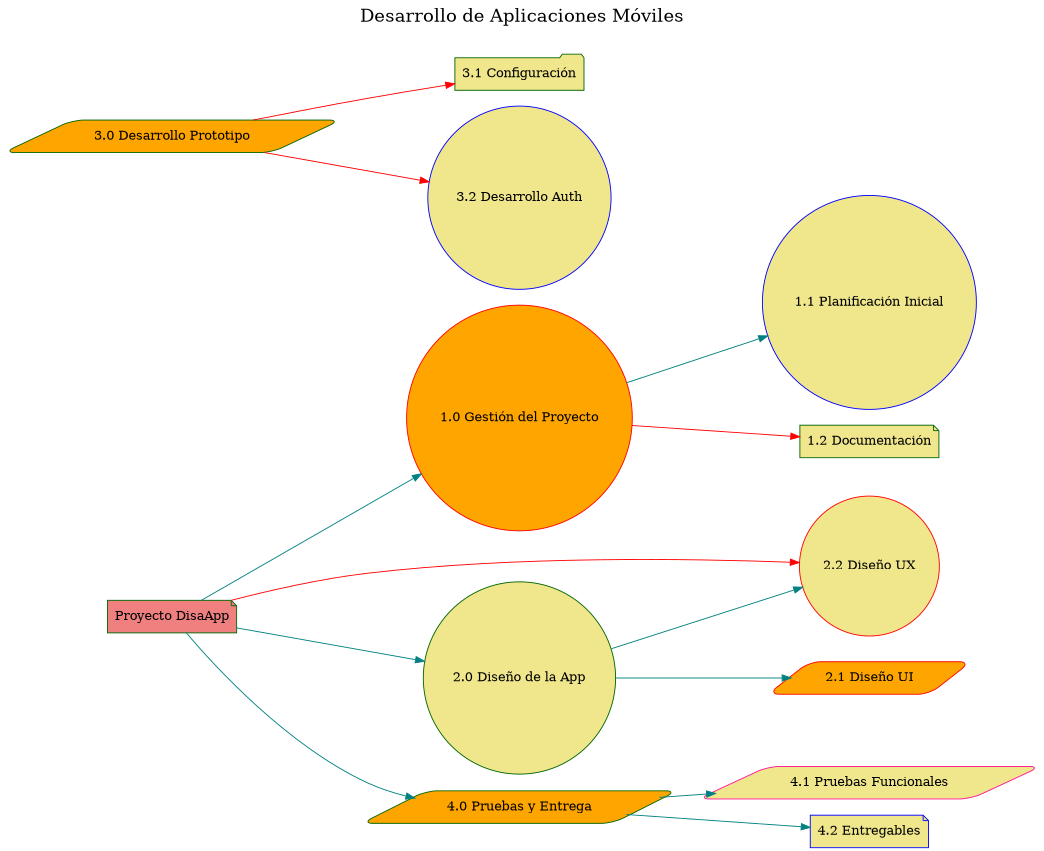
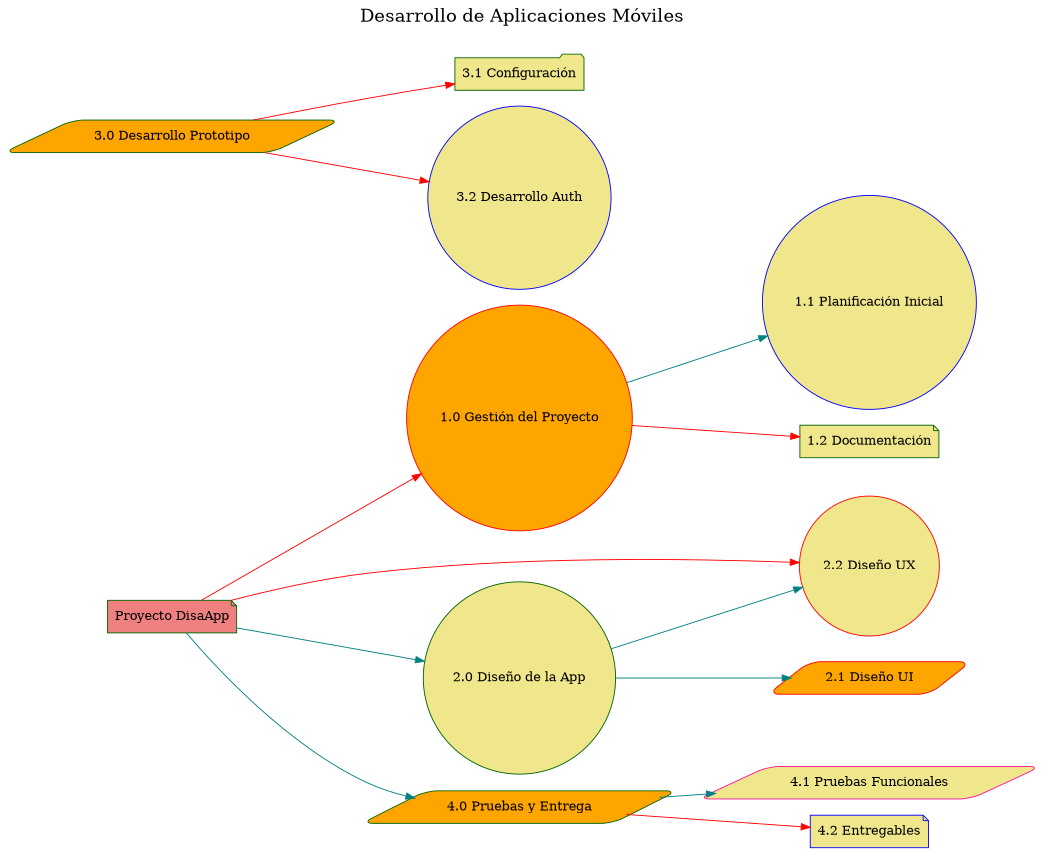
(307, 539) -> (307, 539)
(714, 821) -> (714, 821)
